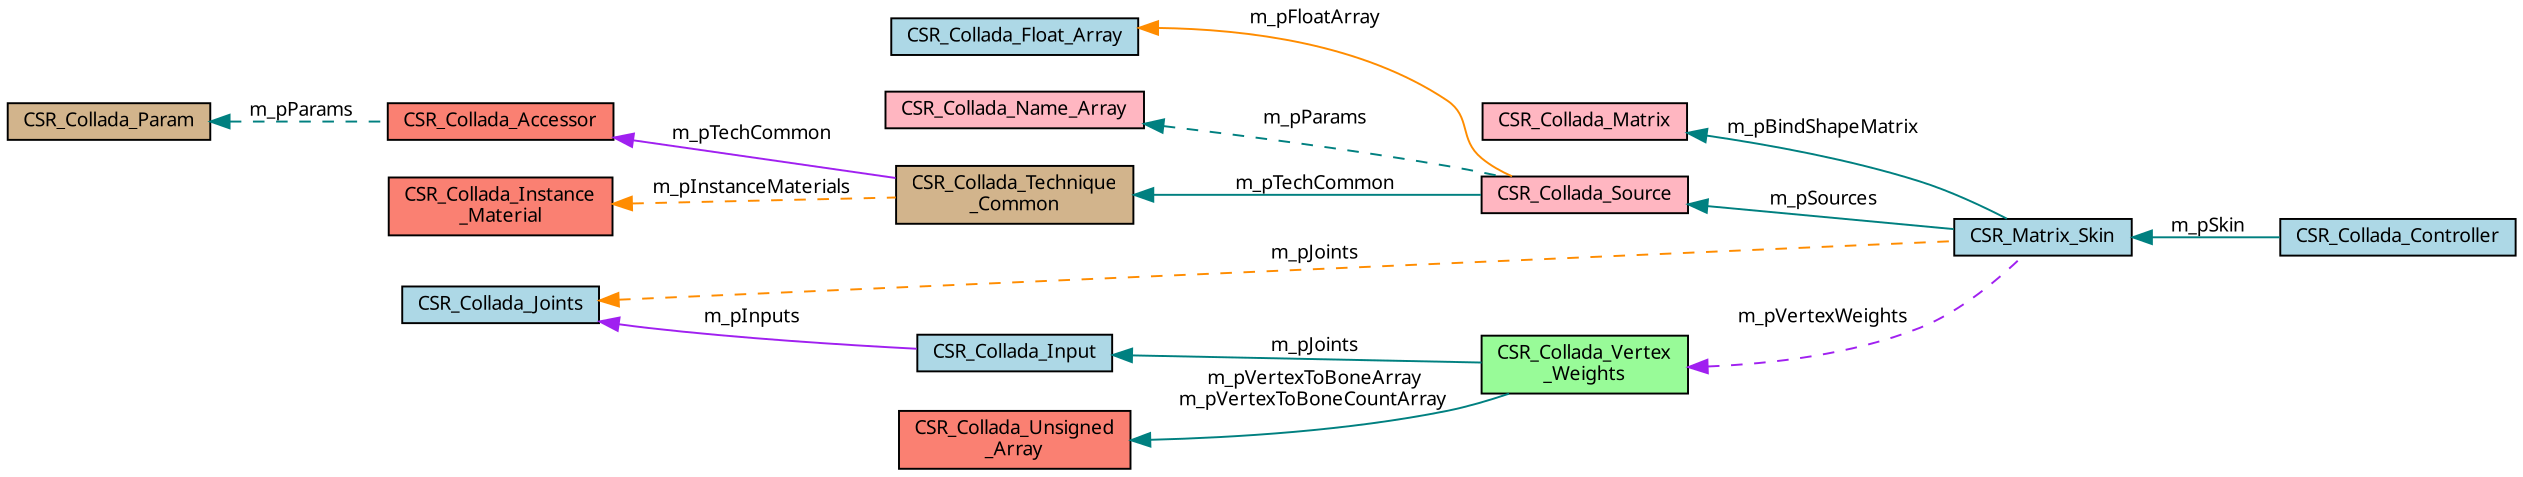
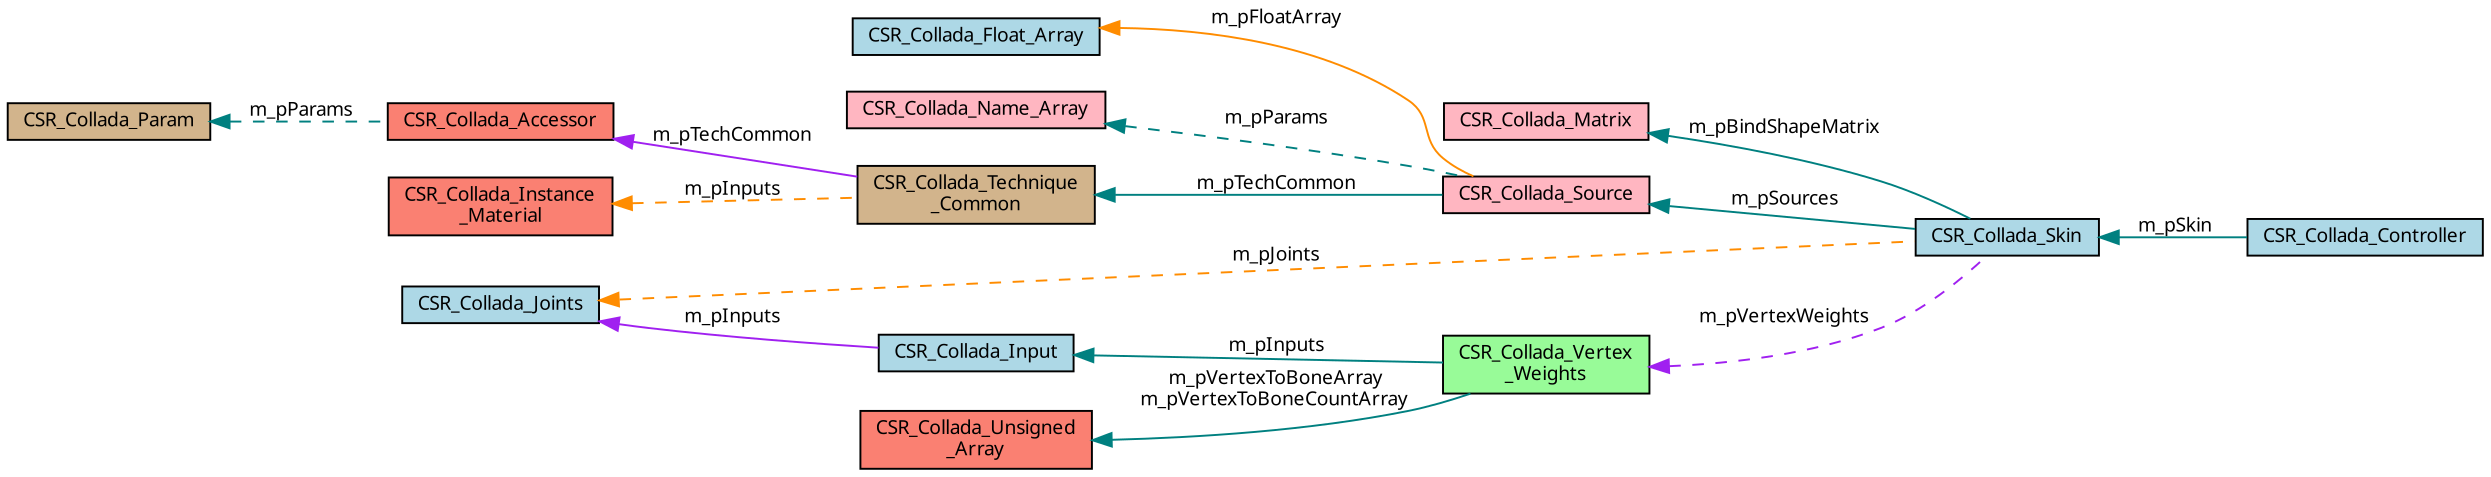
(749, 188) -> (730, 190)
(2043, 237) -> (2007, 237)
(1313, 346) -> (1274, 346)
